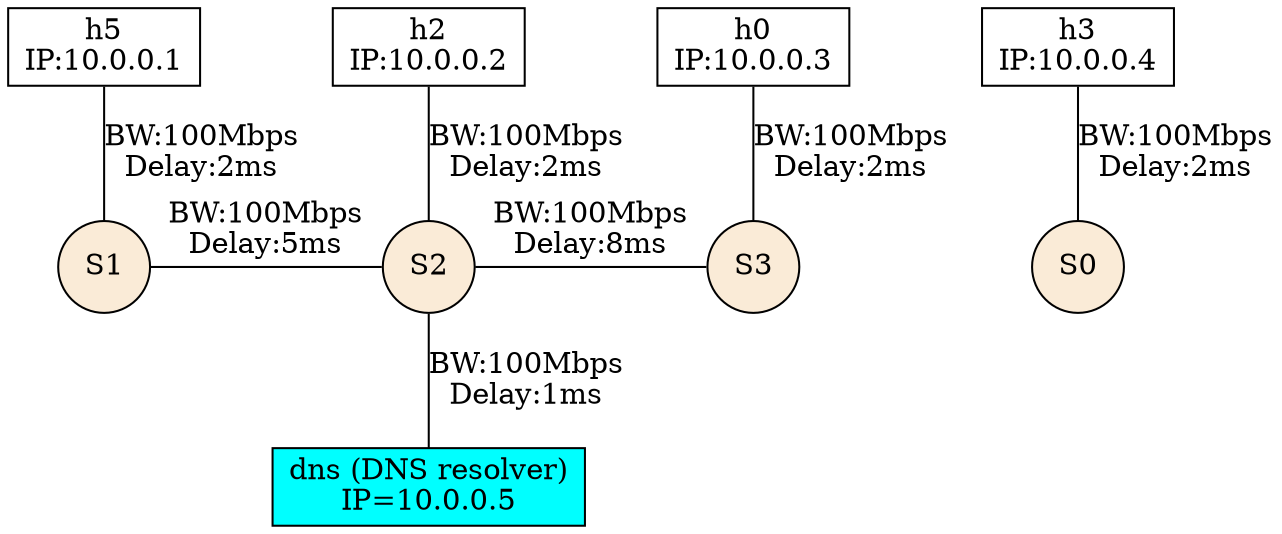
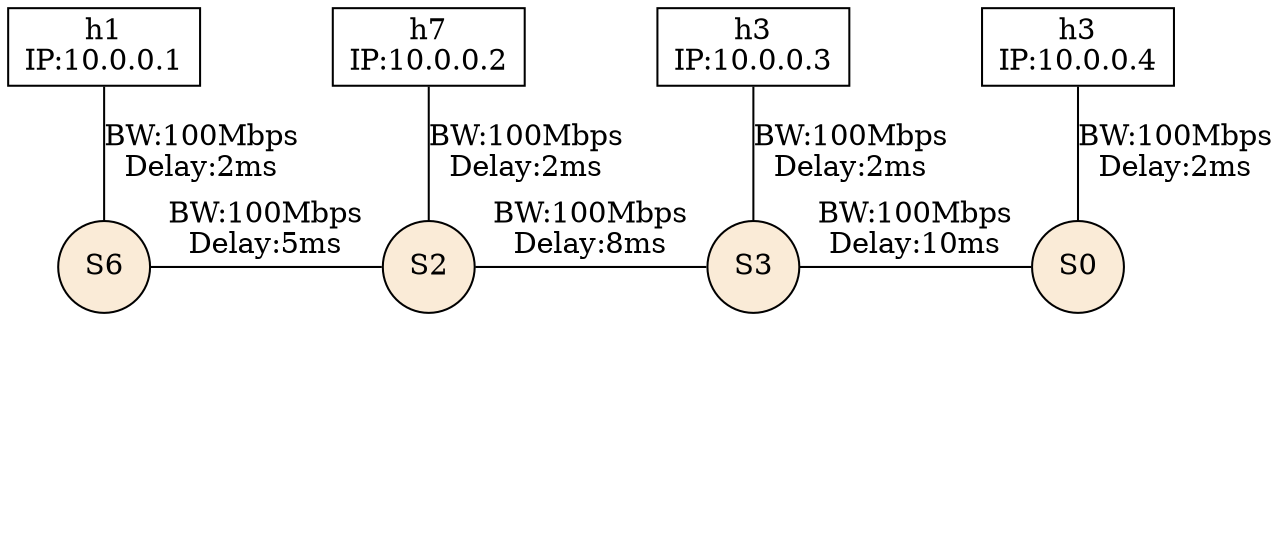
(104, 47) -> (104, 47)
(429, 47) -> (429, 47)
(753, 47) -> (753, 47)
(104, 267) -> (104, 267)
none -> (915, 267)
(429, 487) -> none
